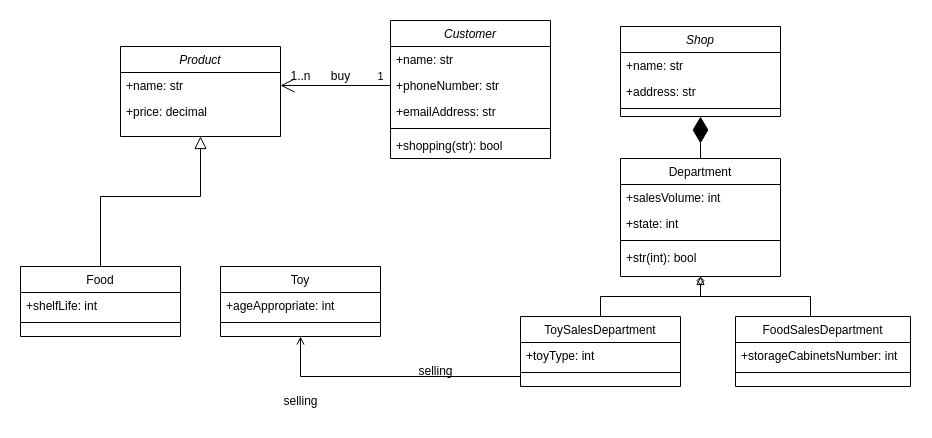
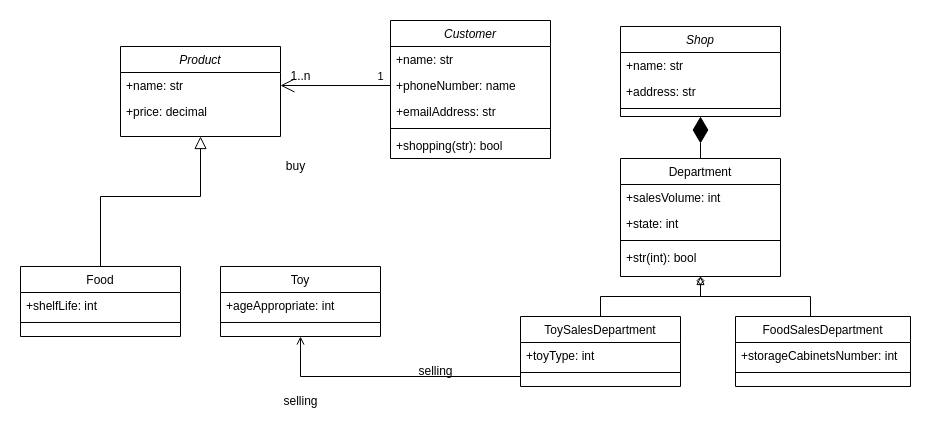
(341, 77) -> (296, 167)
(450, 86) -> (453, 86)
